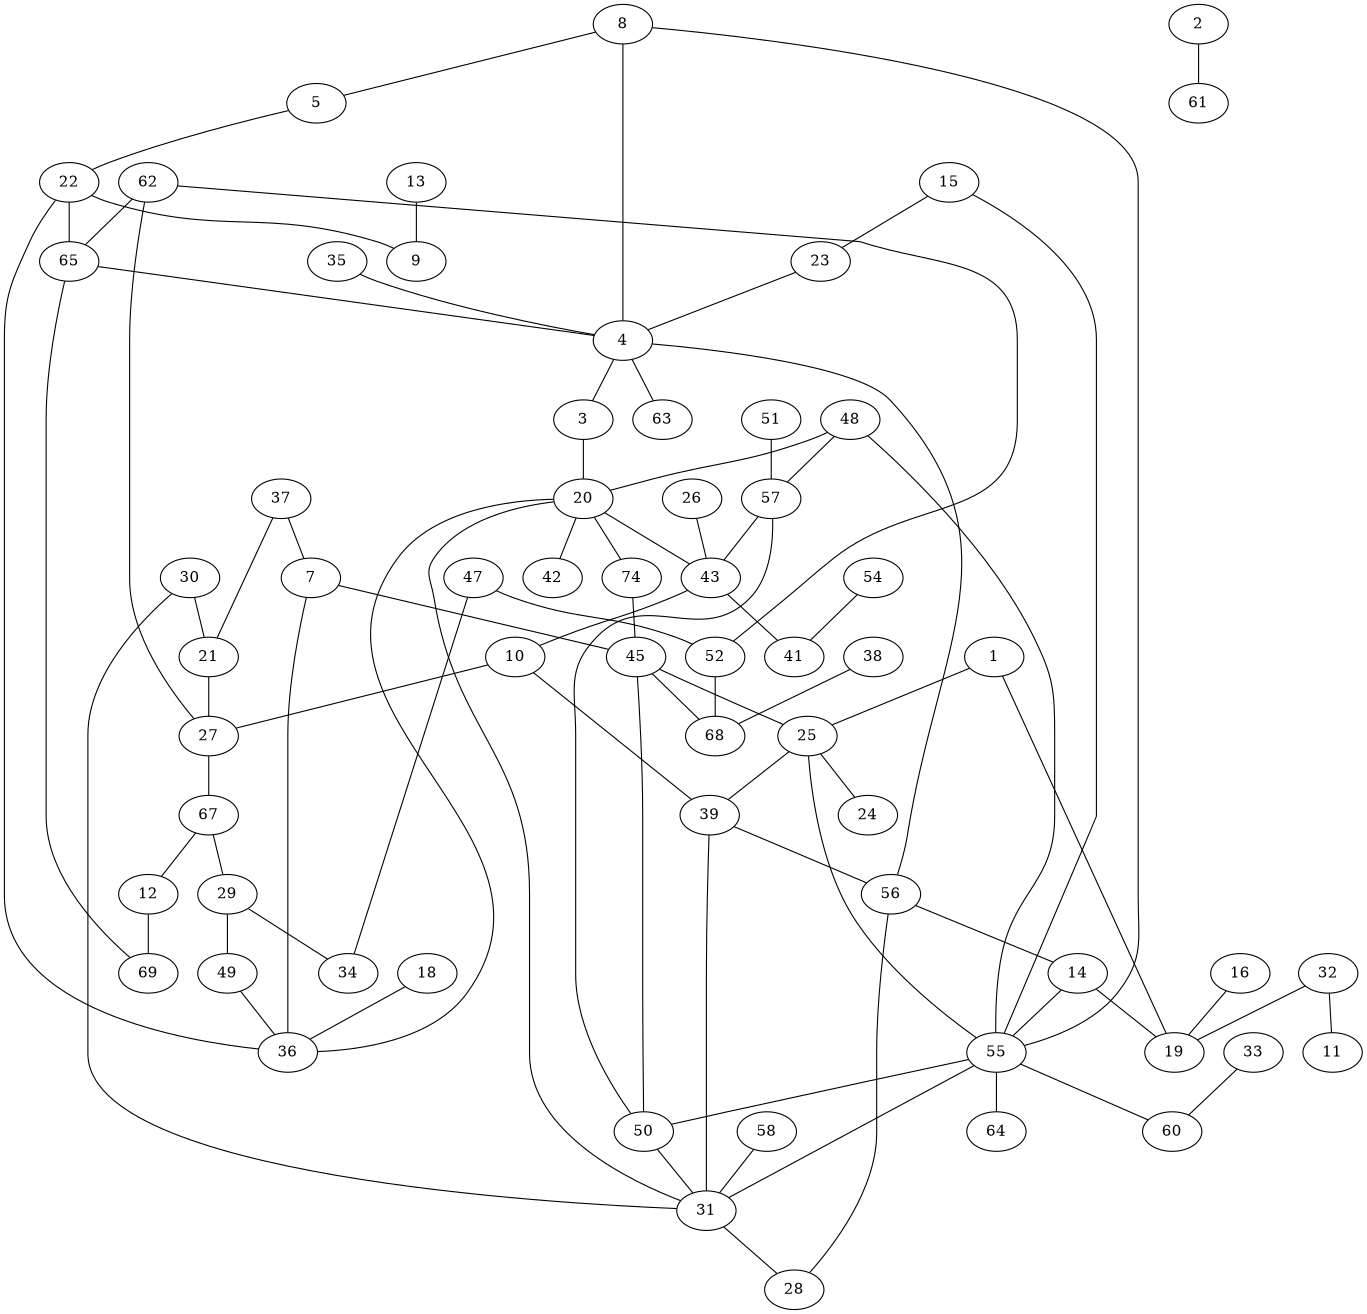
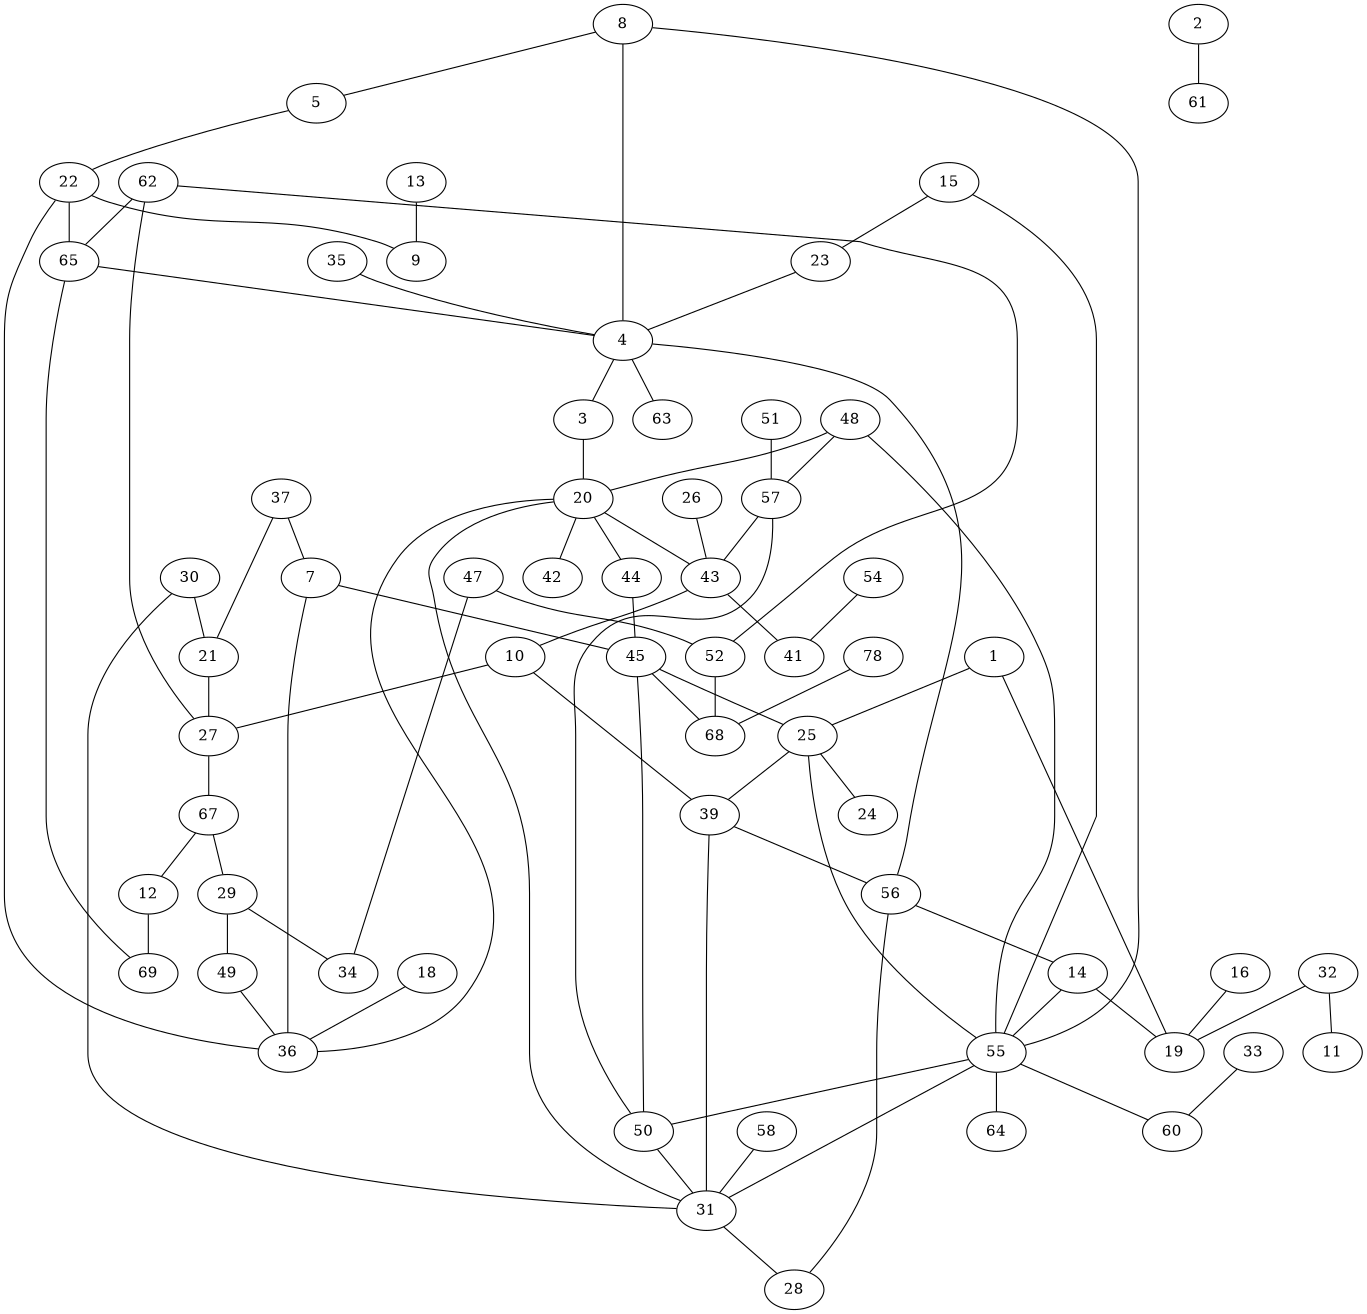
(632, 578) -> (632, 578)
(873, 657) -> (873, 657)
